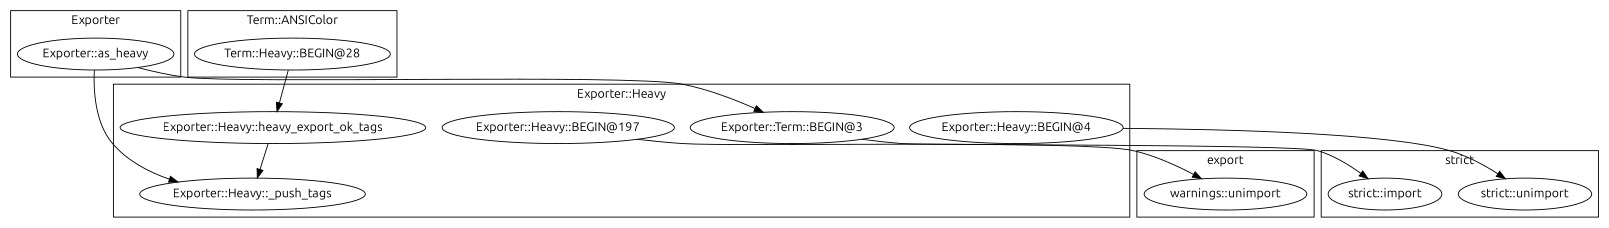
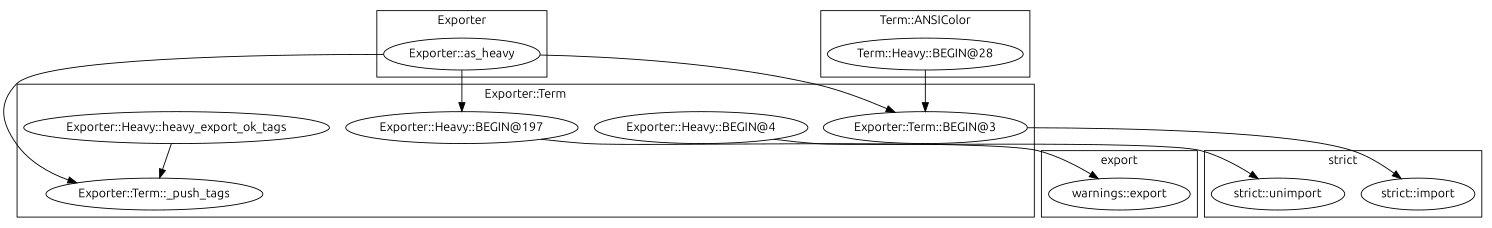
(283, 90) -> (925, 90)
none -> (462, 90)
(622, 94) -> (526, 94)
(253, 194) -> (154, 194)
(1225, 194) -> (1119, 194)
